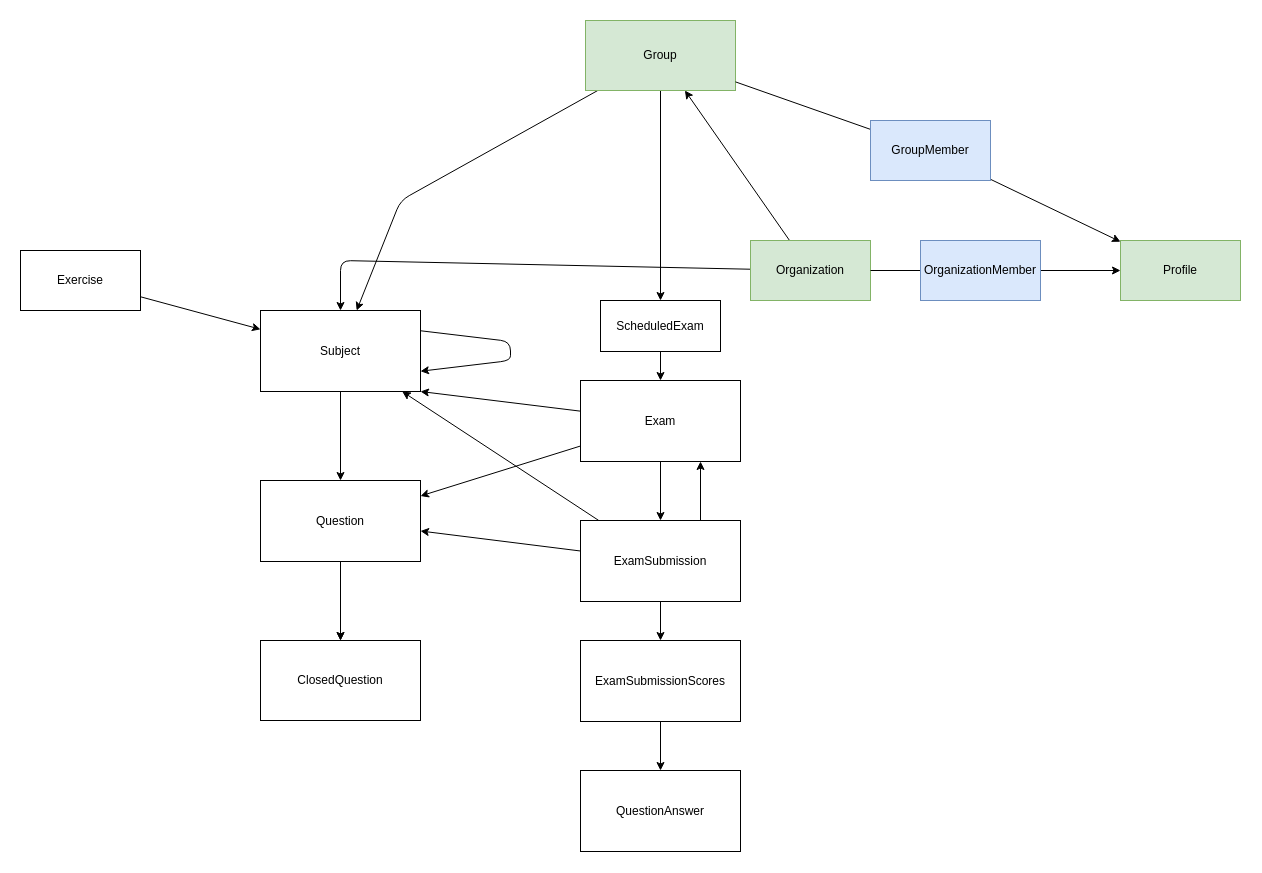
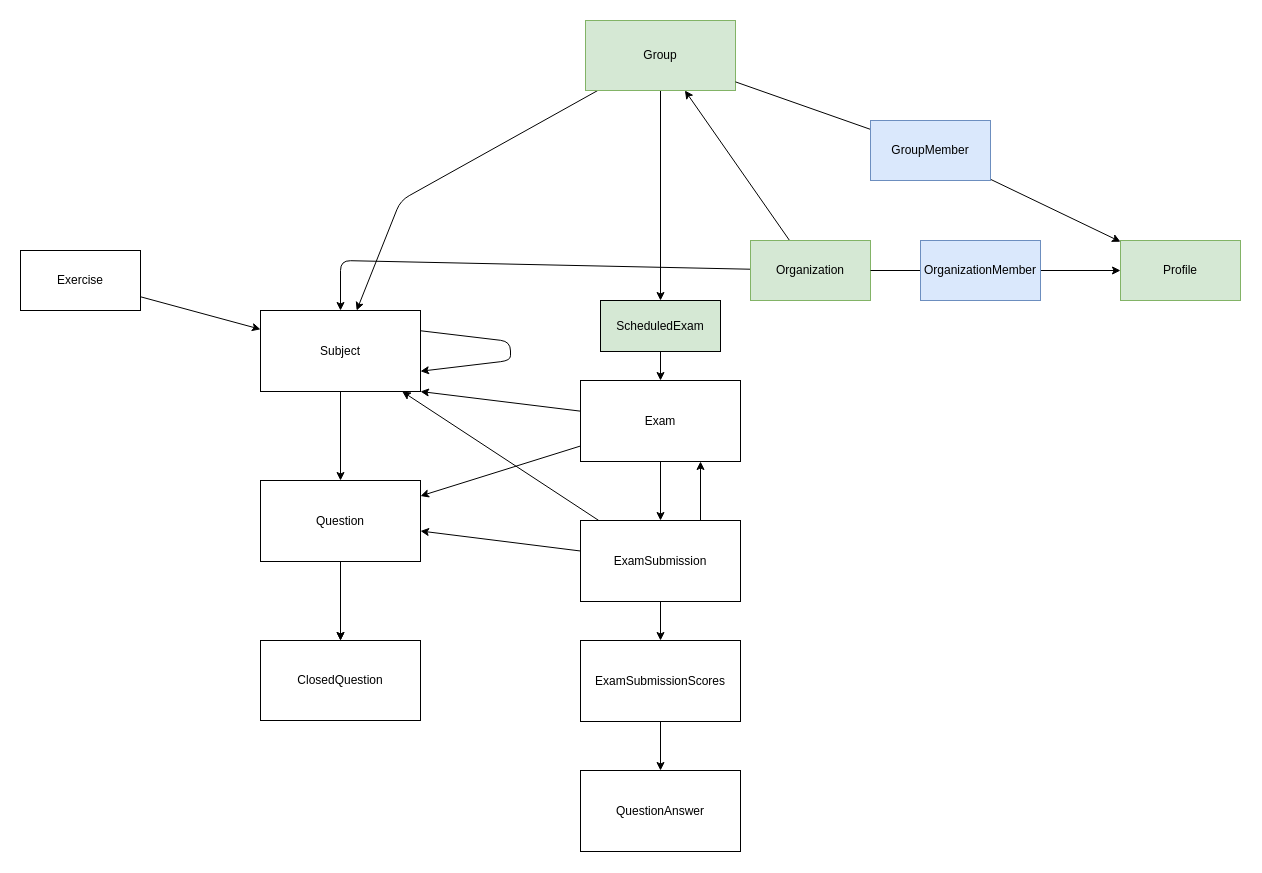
(661, 326) -> (661, 326)
